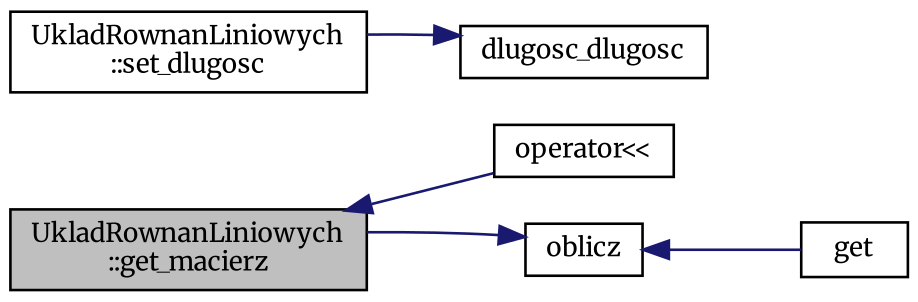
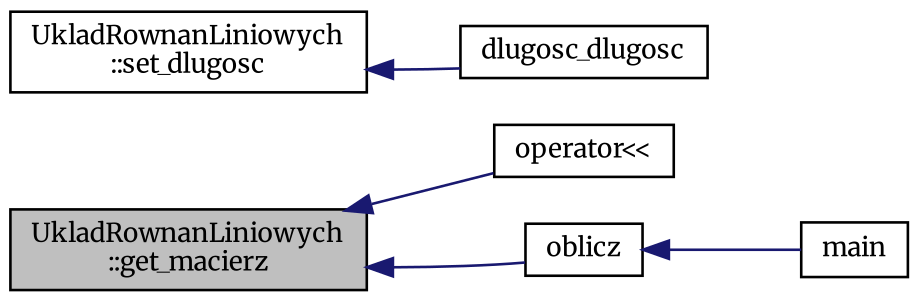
(400, 35) -> (427, 69)
(433, 233) -> (459, 266)
(855, 250) -> (855, 250)
